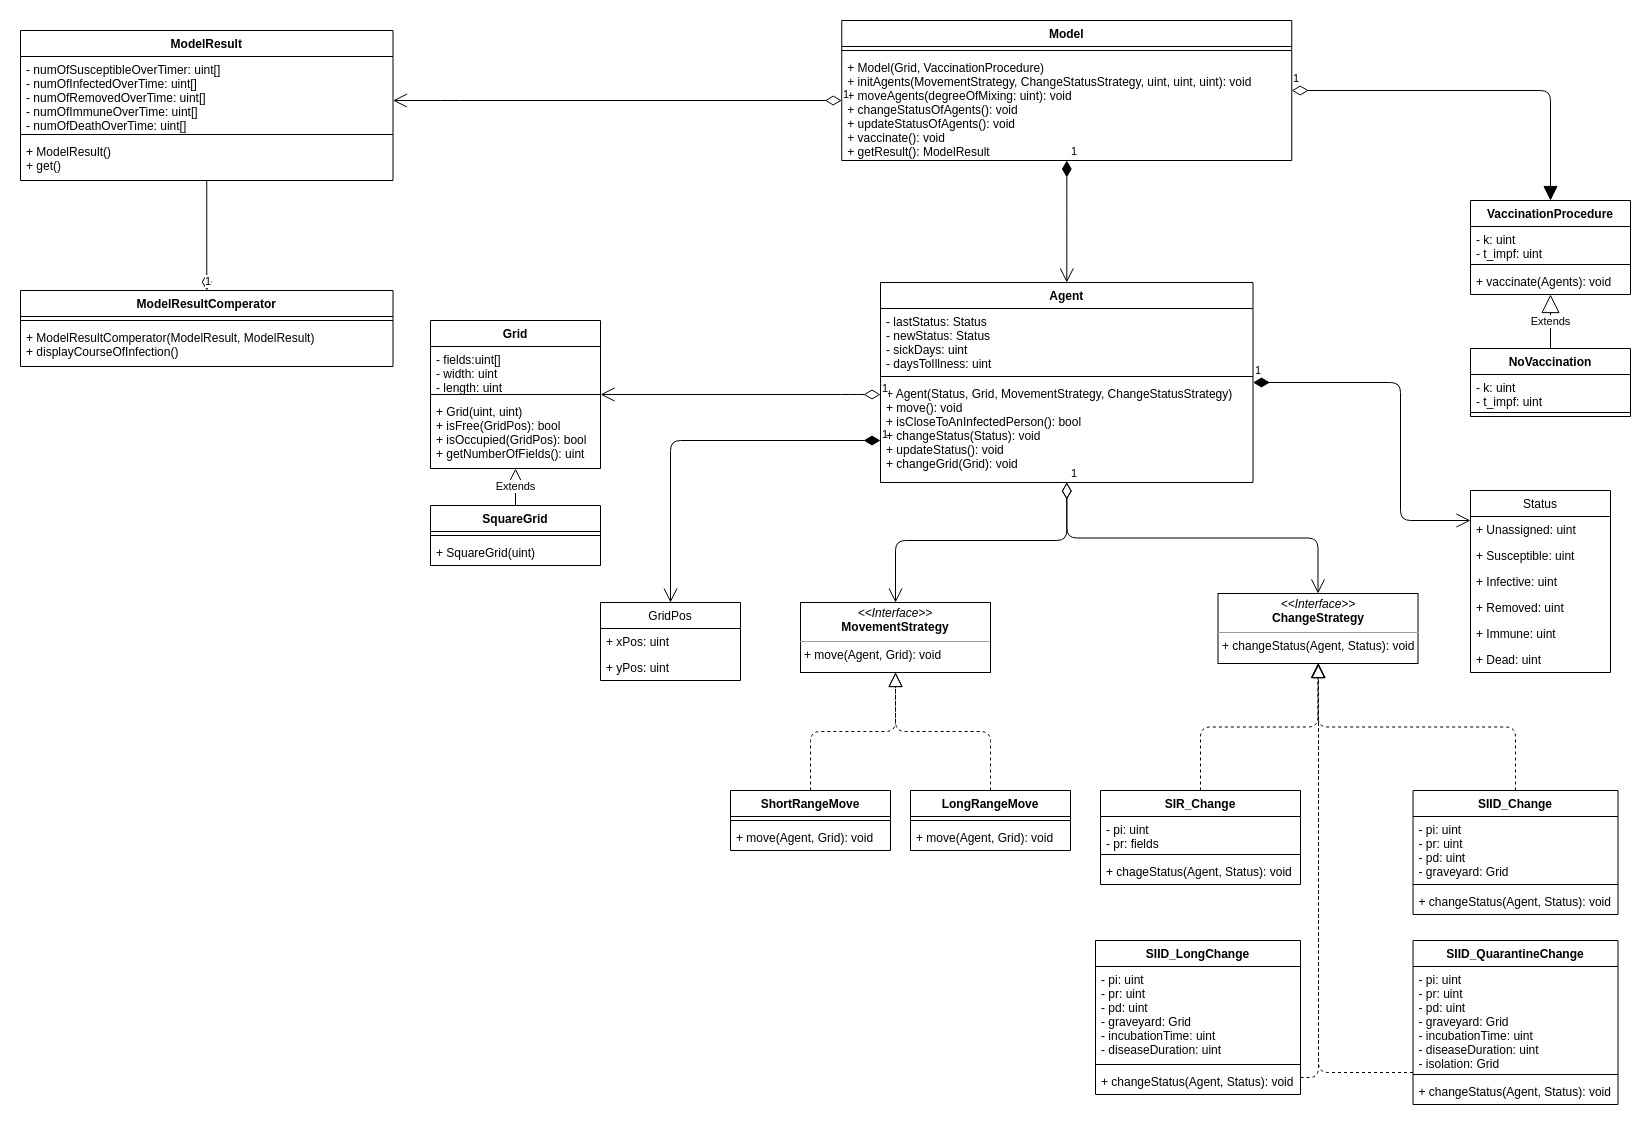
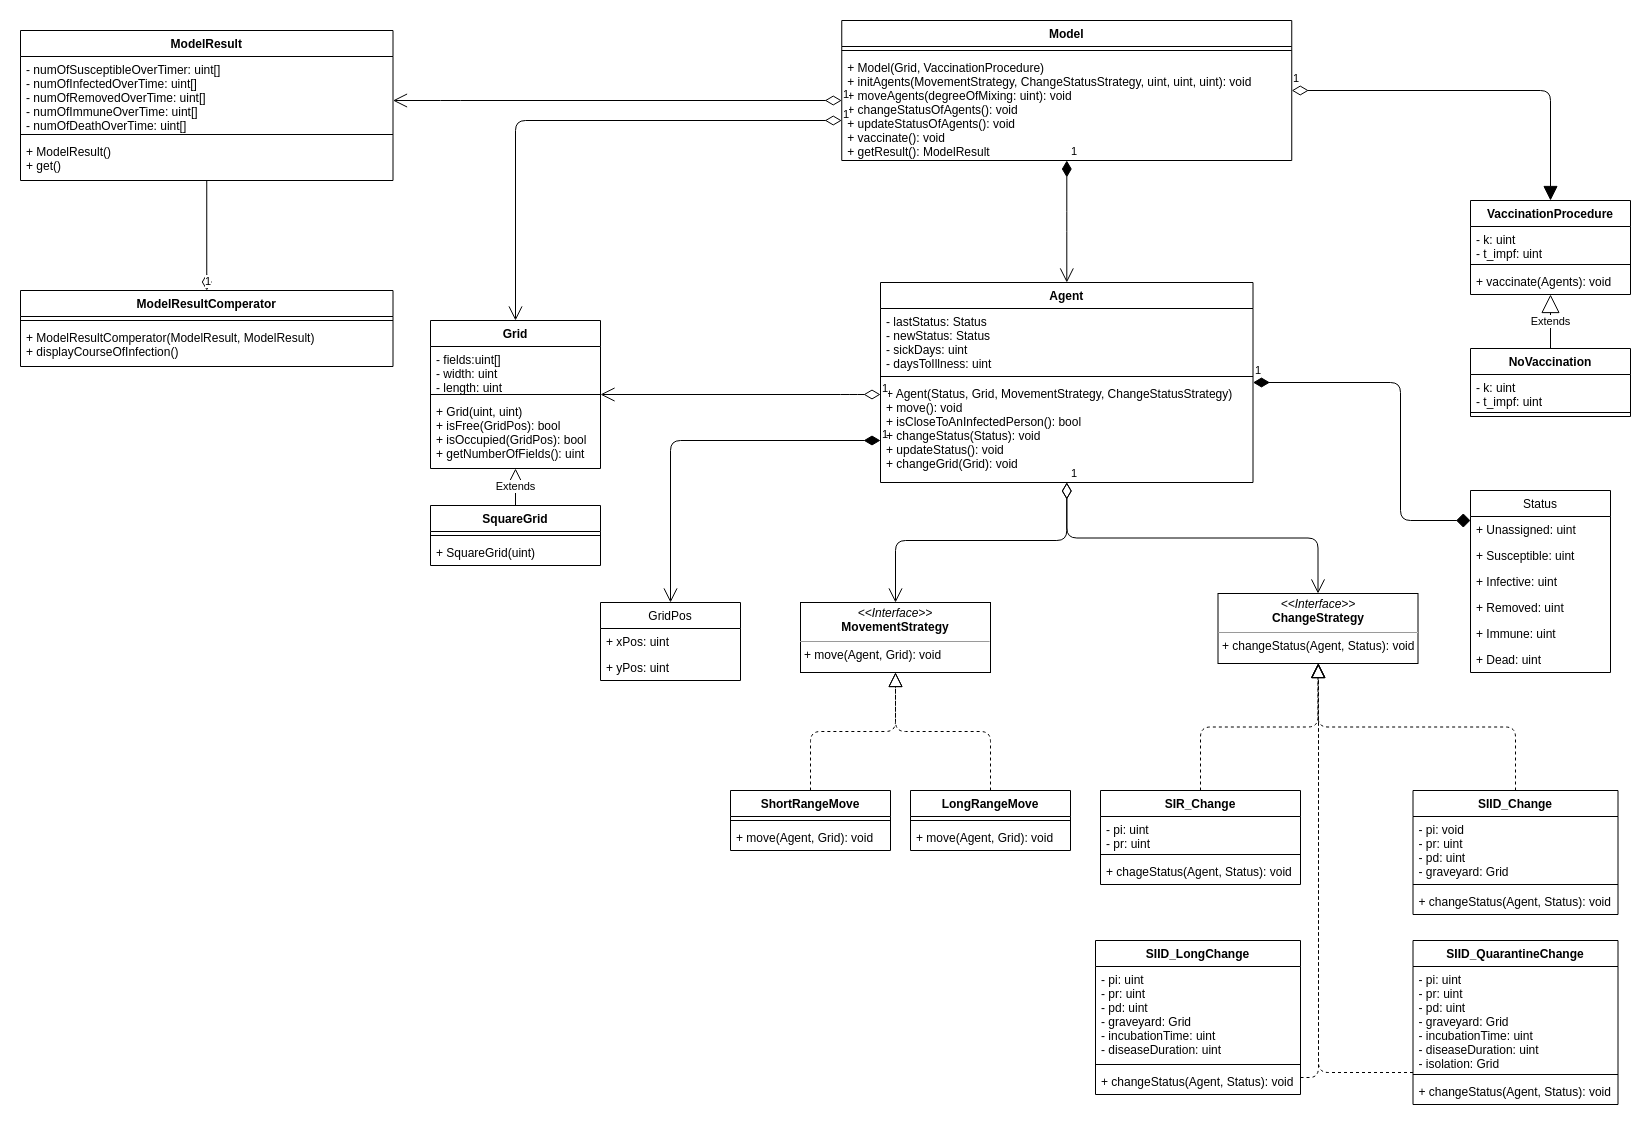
none -> (578, 121)
(1461, 521) -> (1456, 521)
(1132, 830) -> (1132, 830)
(1444, 830) -> (1444, 830)
